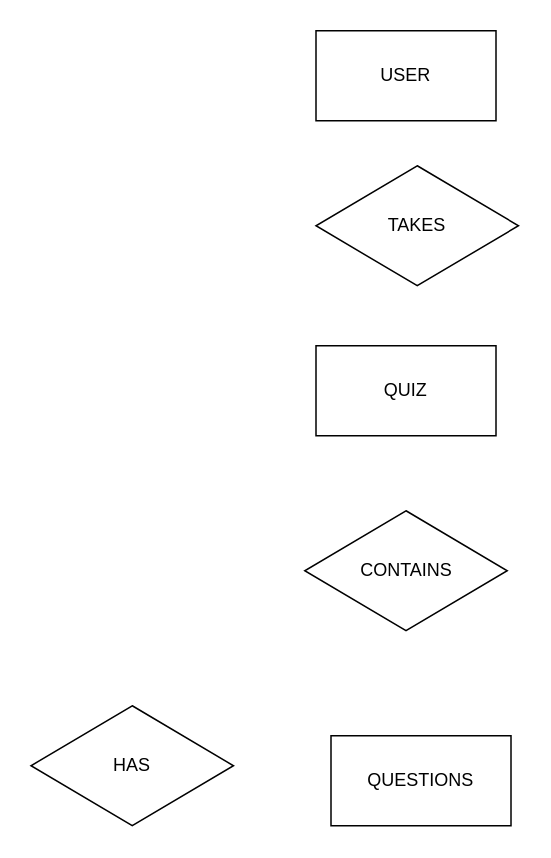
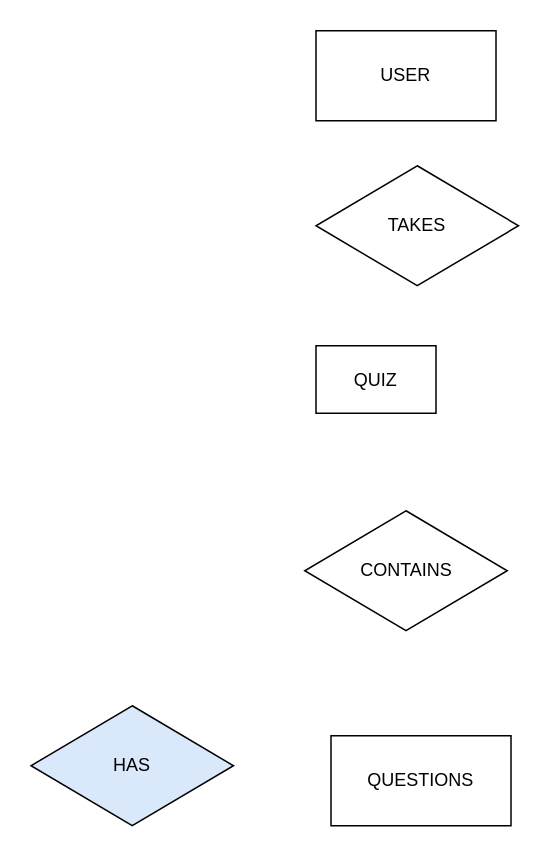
(406, 391) -> (376, 380)
(132, 766) -> (132, 766)
